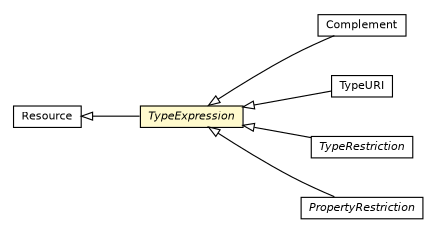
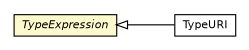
(362, 25) -> none
(47, 116) -> none
(362, 147) -> none
(362, 208) -> none
